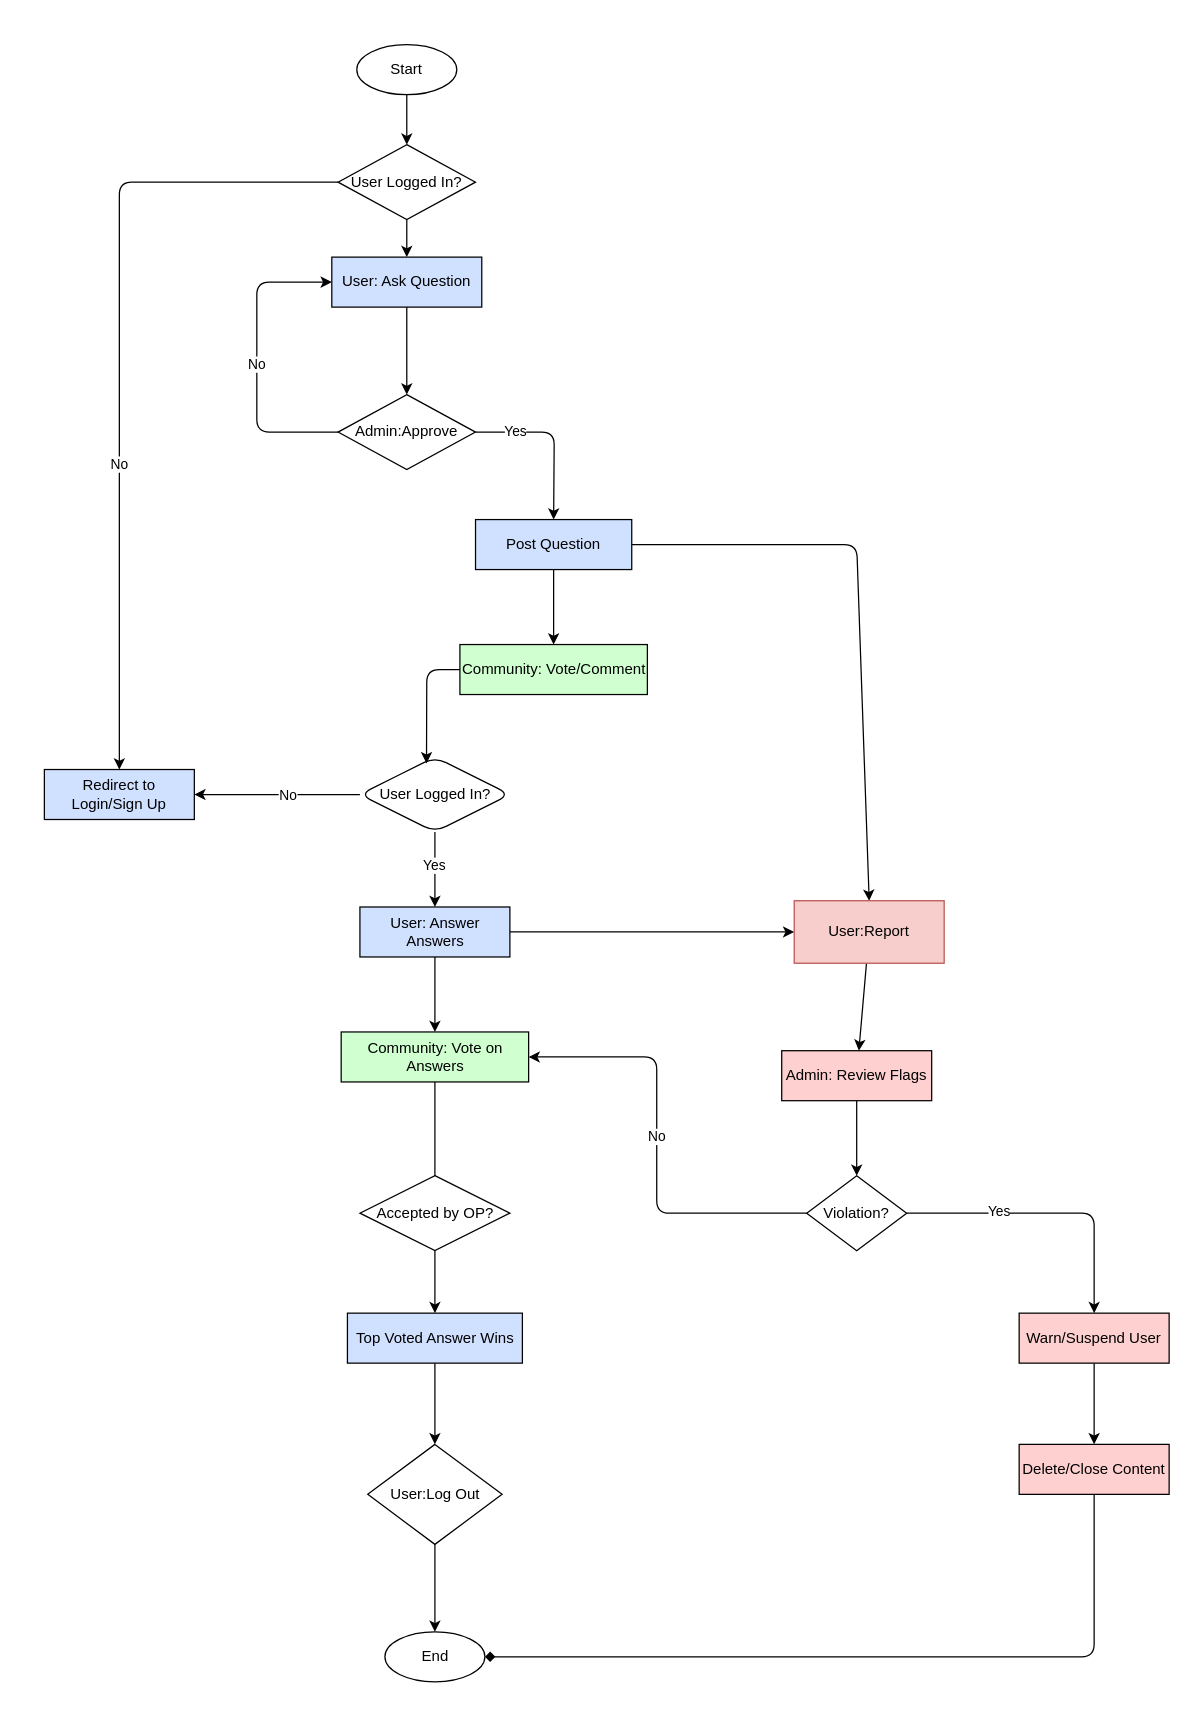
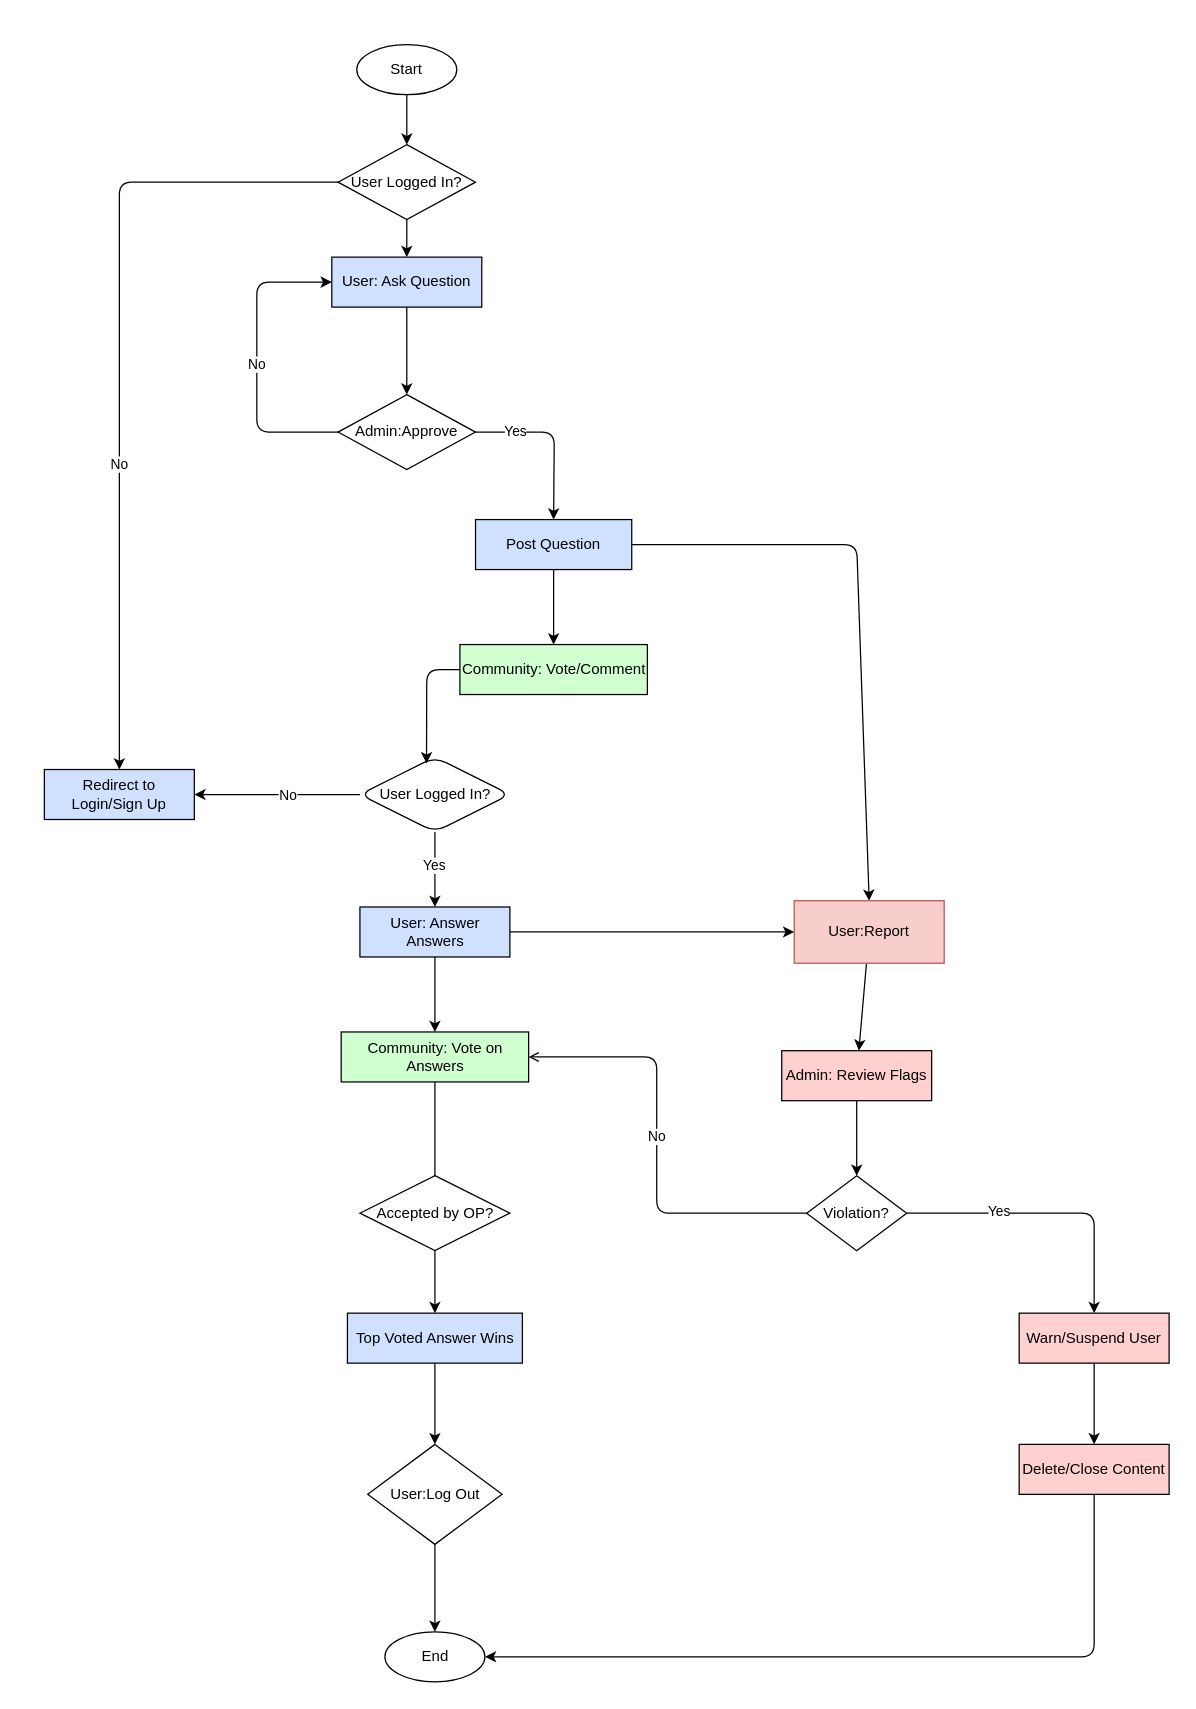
(539, 1057) -> (536, 1057)
(496, 1657) -> (495, 1657)
